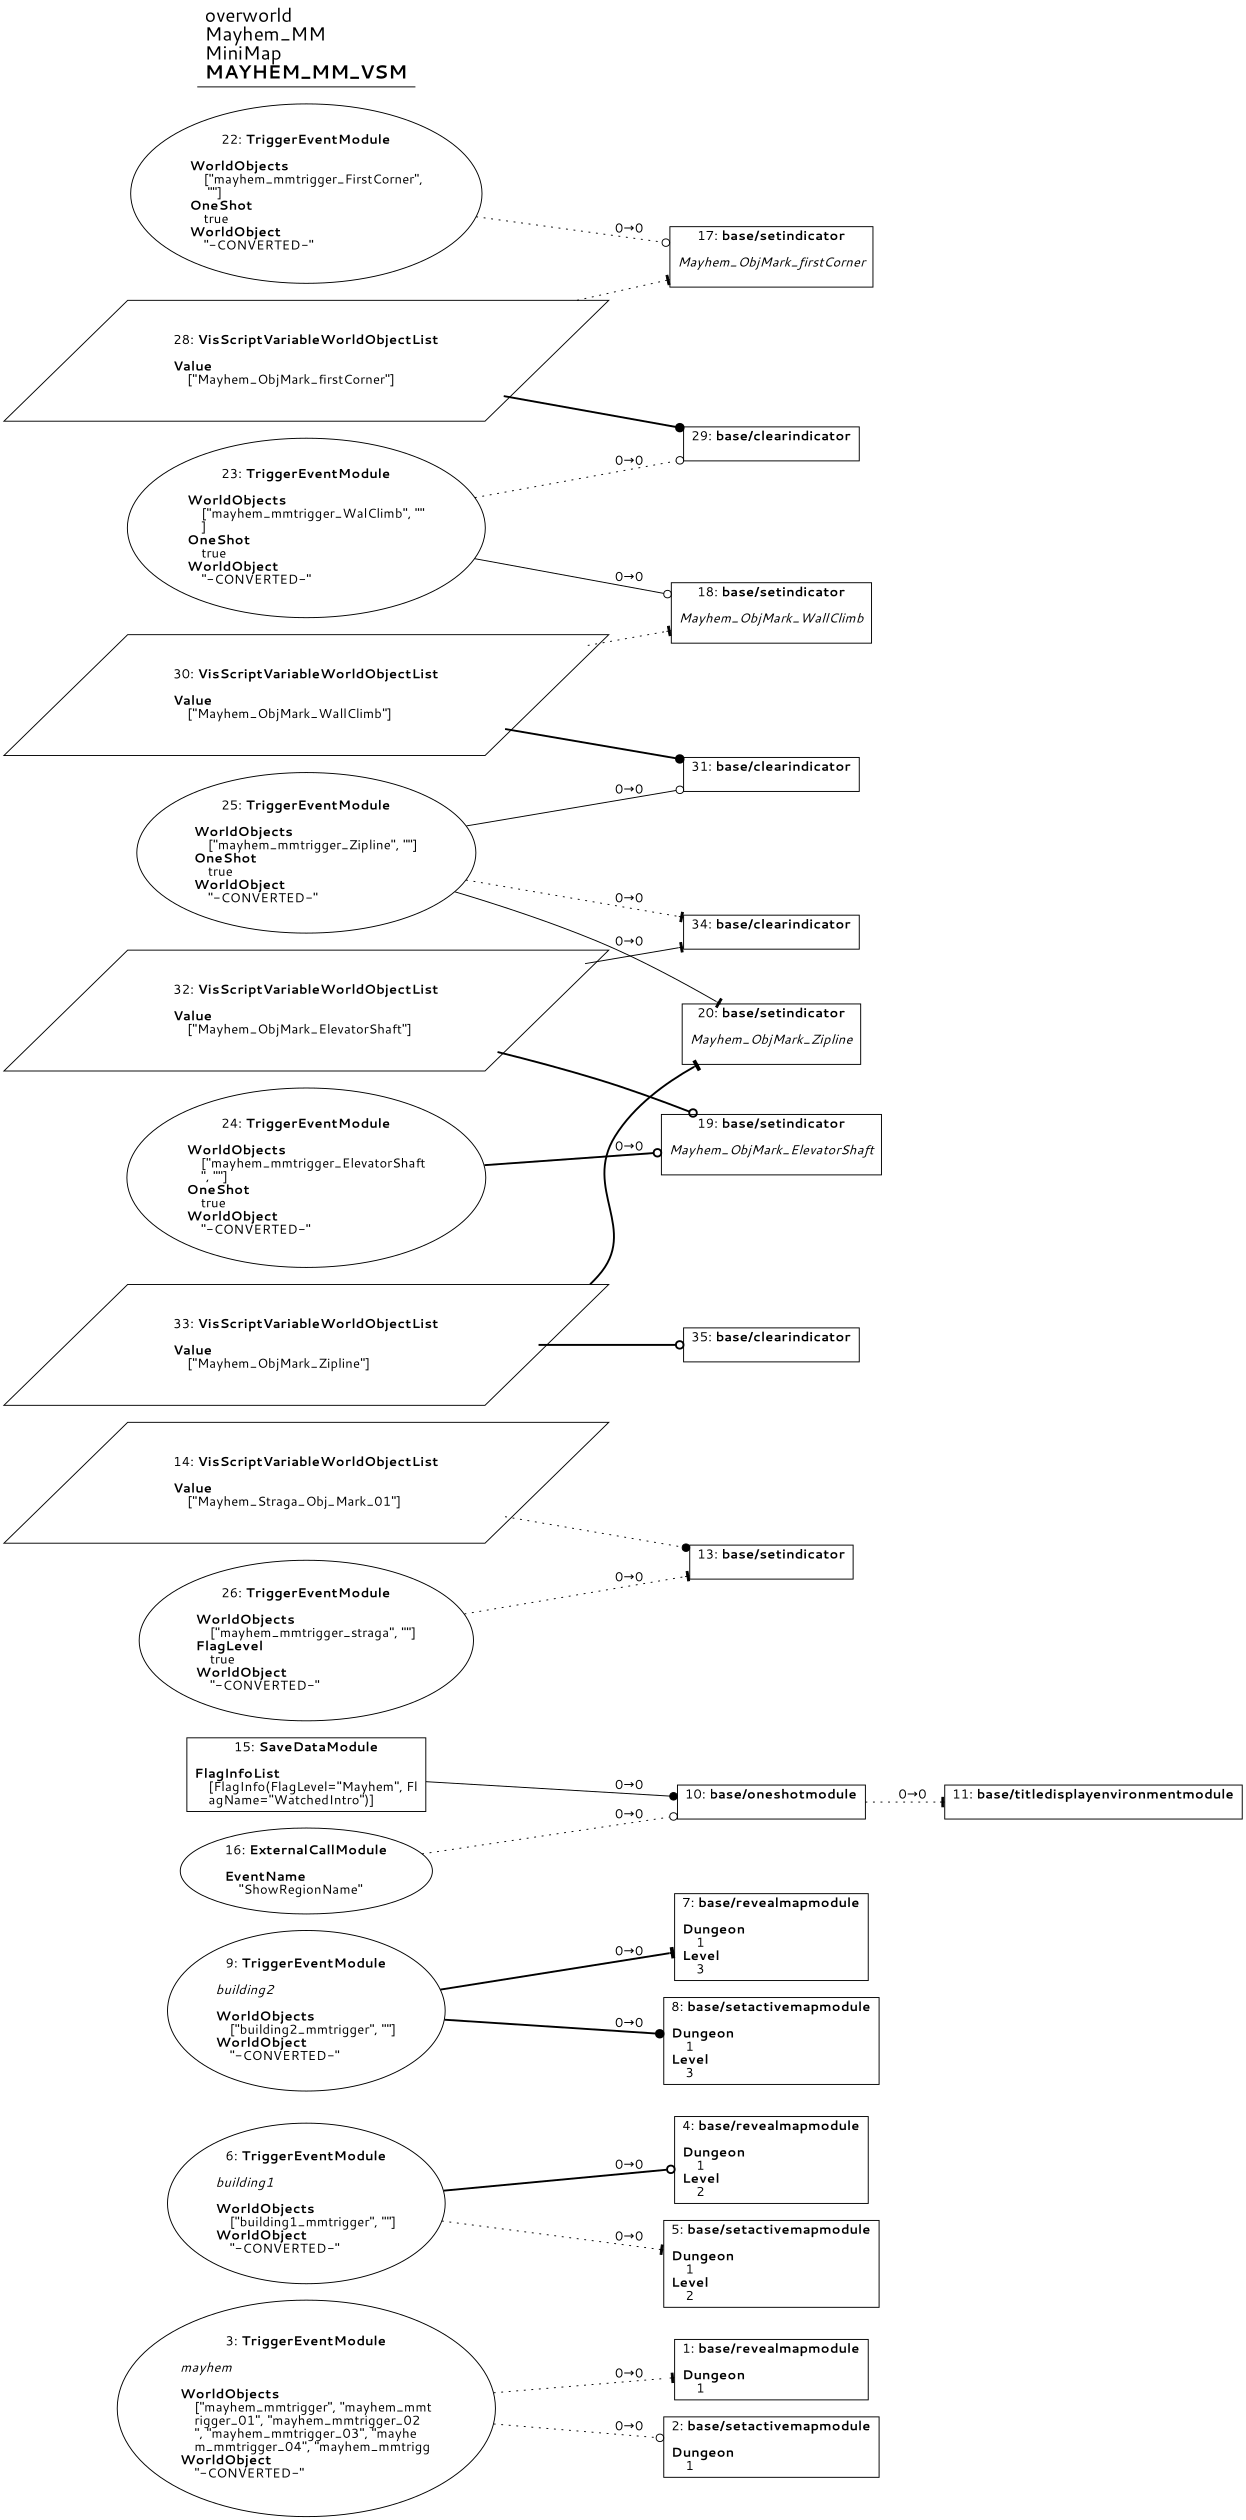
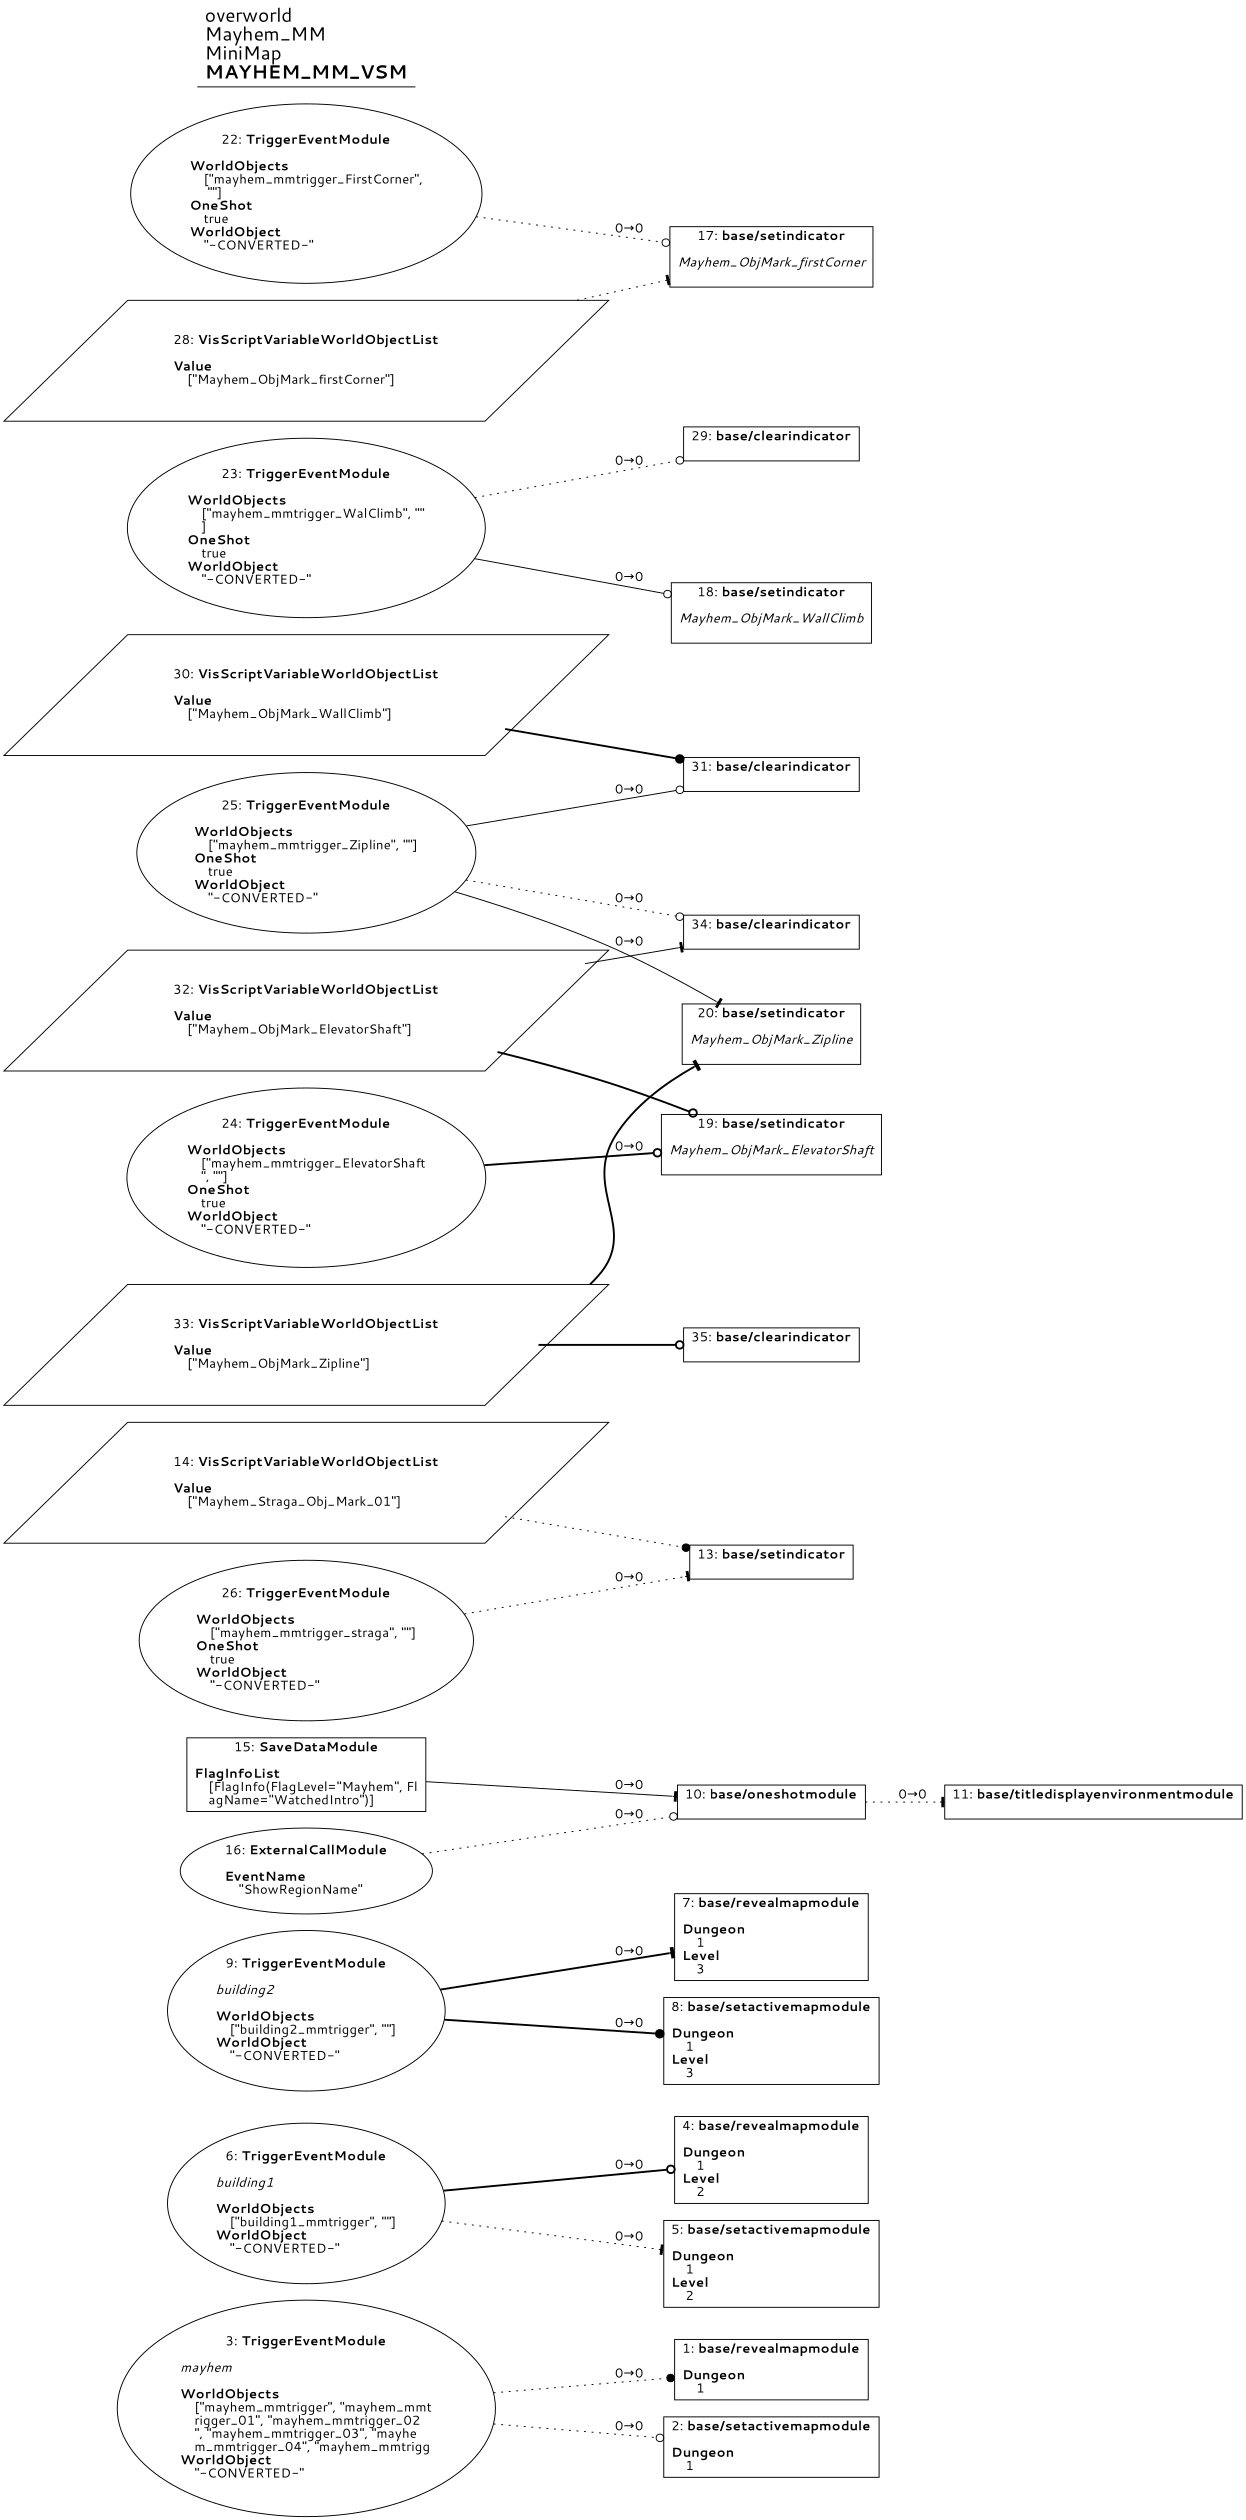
(590, 412) -> none
(627, 638) -> none
(572, 898) -> (572, 898)
(230, 1646) -> (227, 1646)
(549, 1789) -> (549, 1789)
(580, 2386) -> (580, 2386)
